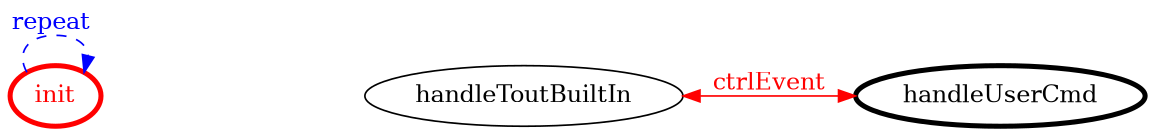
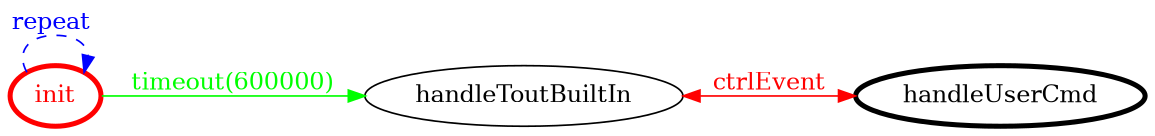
none -> (225, 96)
